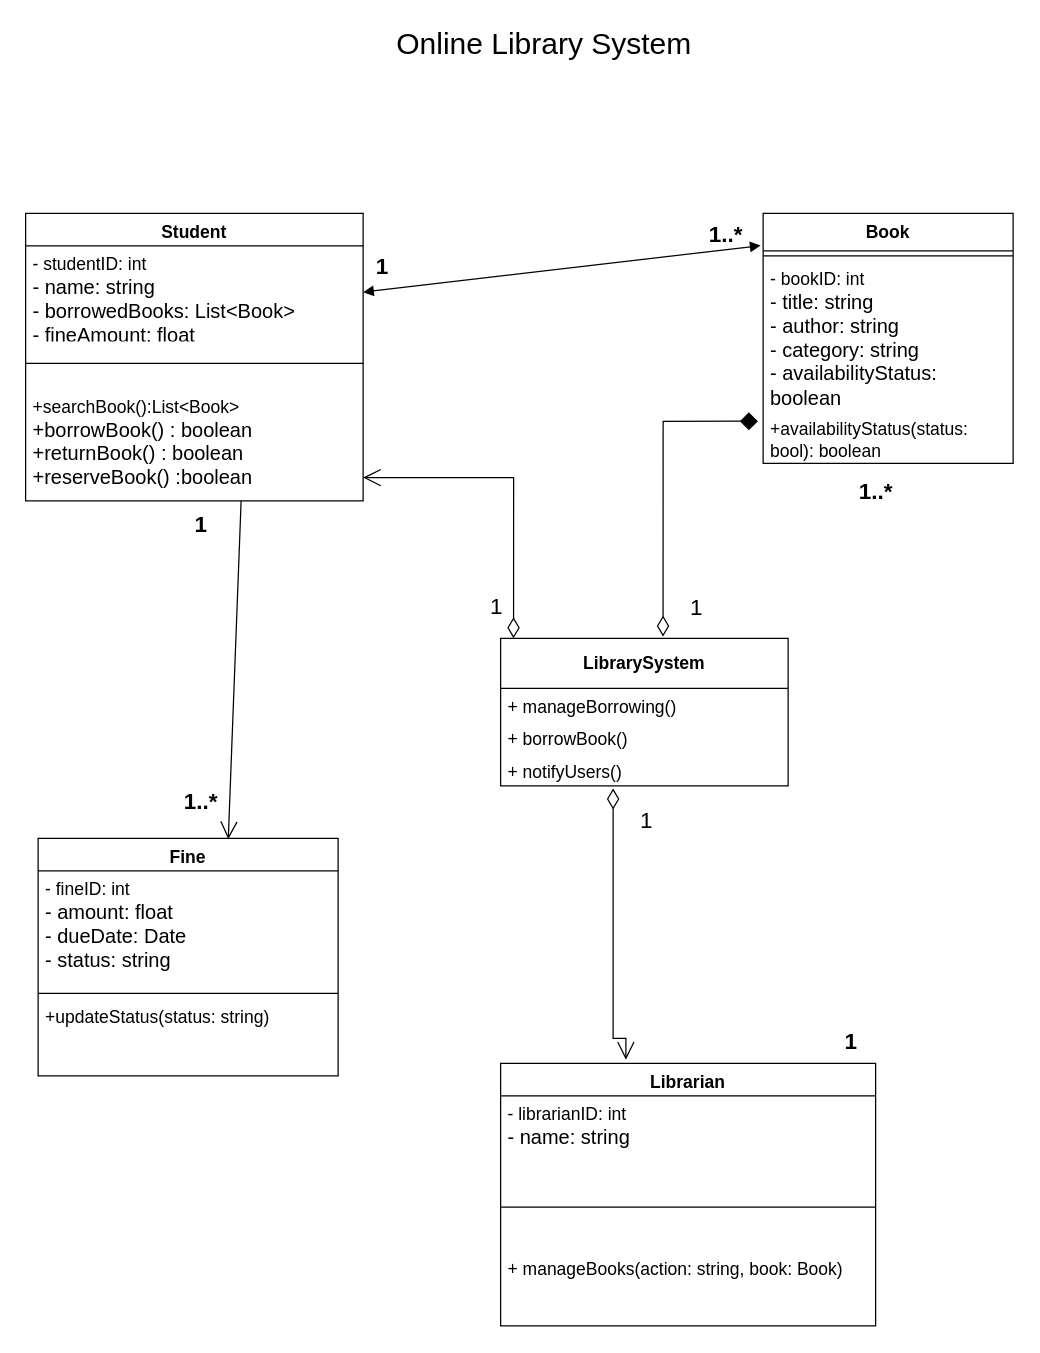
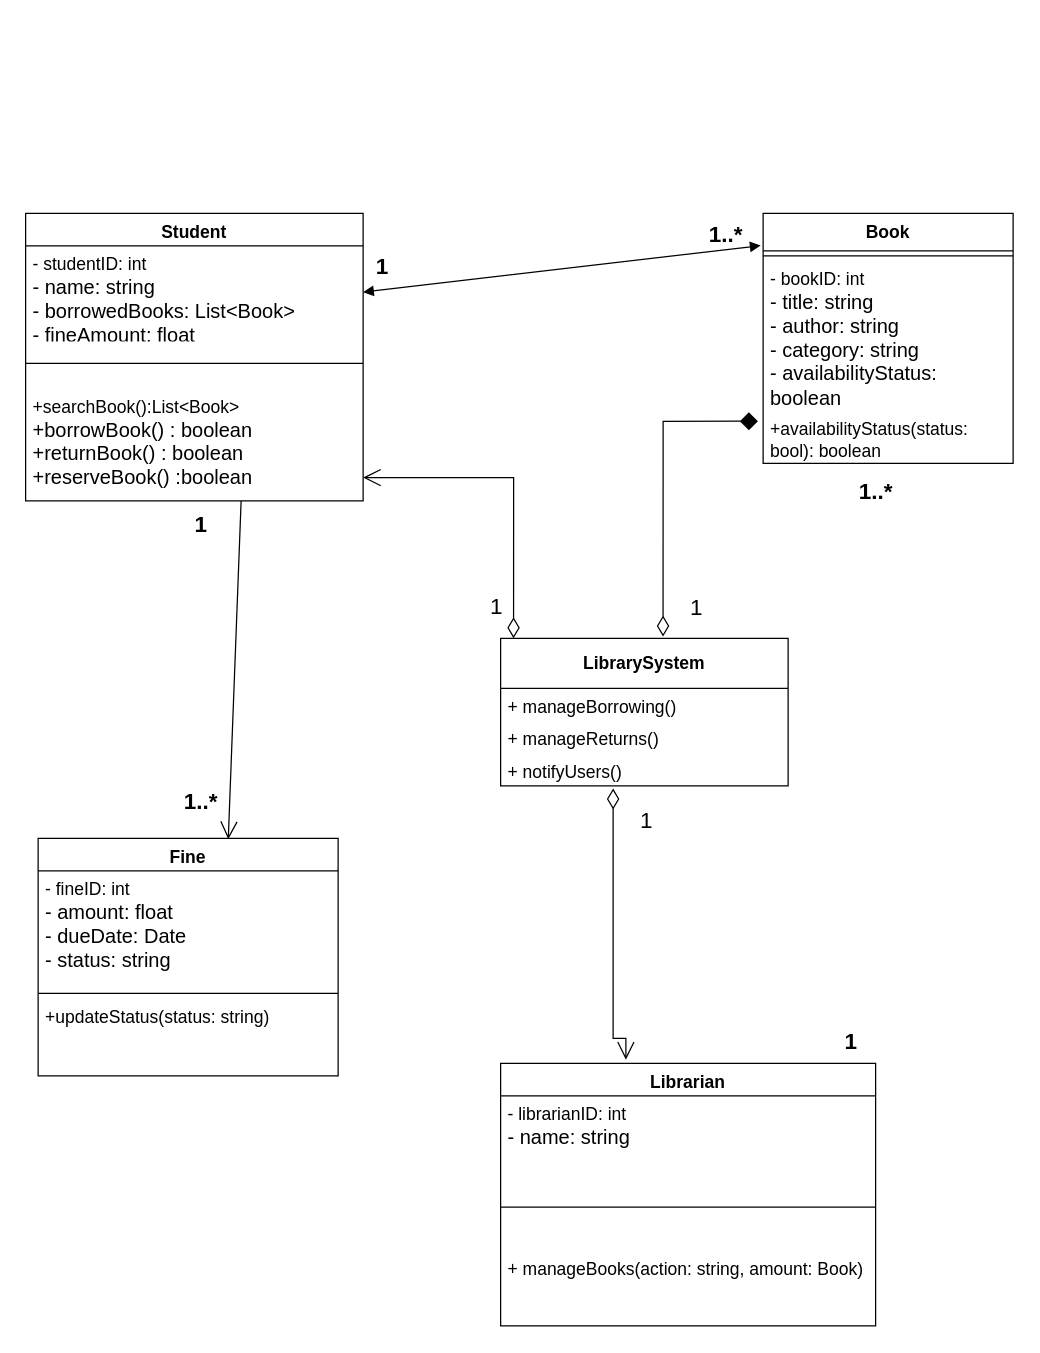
(544, 44) -> none
(565, 738) -> (578, 738)
(663, 1268) -> (671, 1268)
